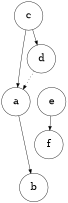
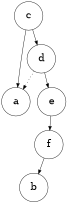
none -> (46, 78)
(24, 143) -> (42, 164)
